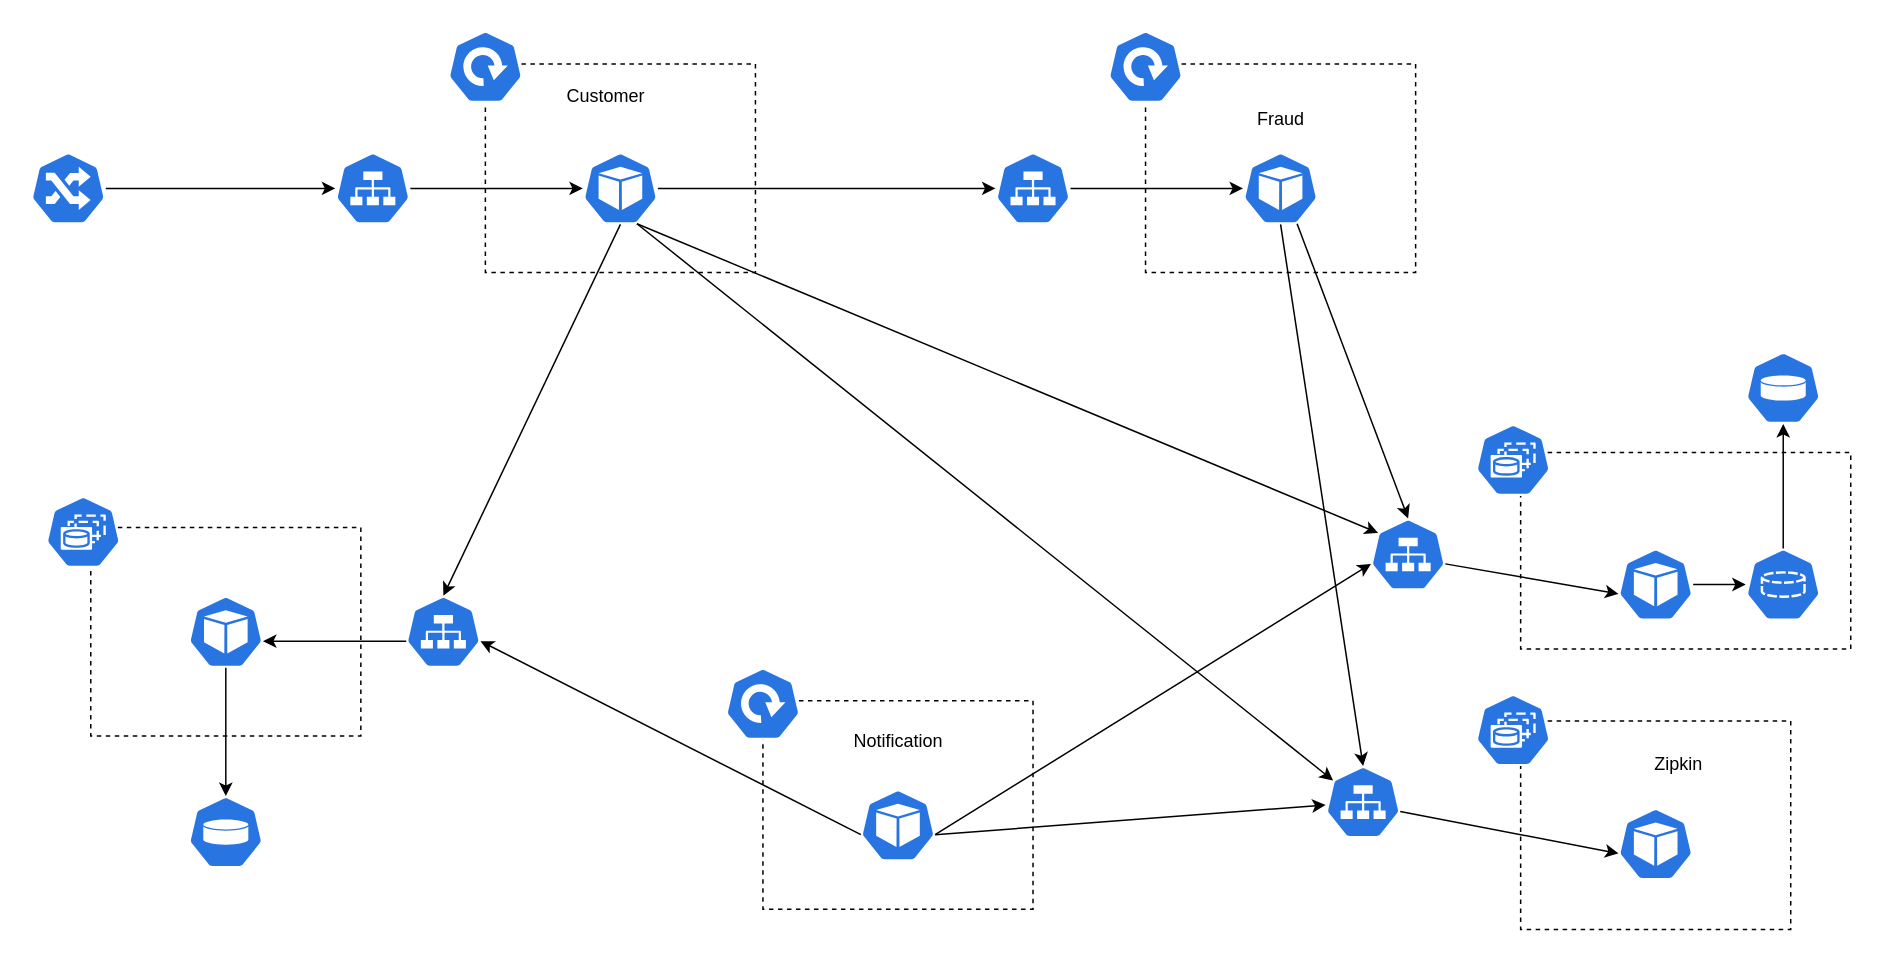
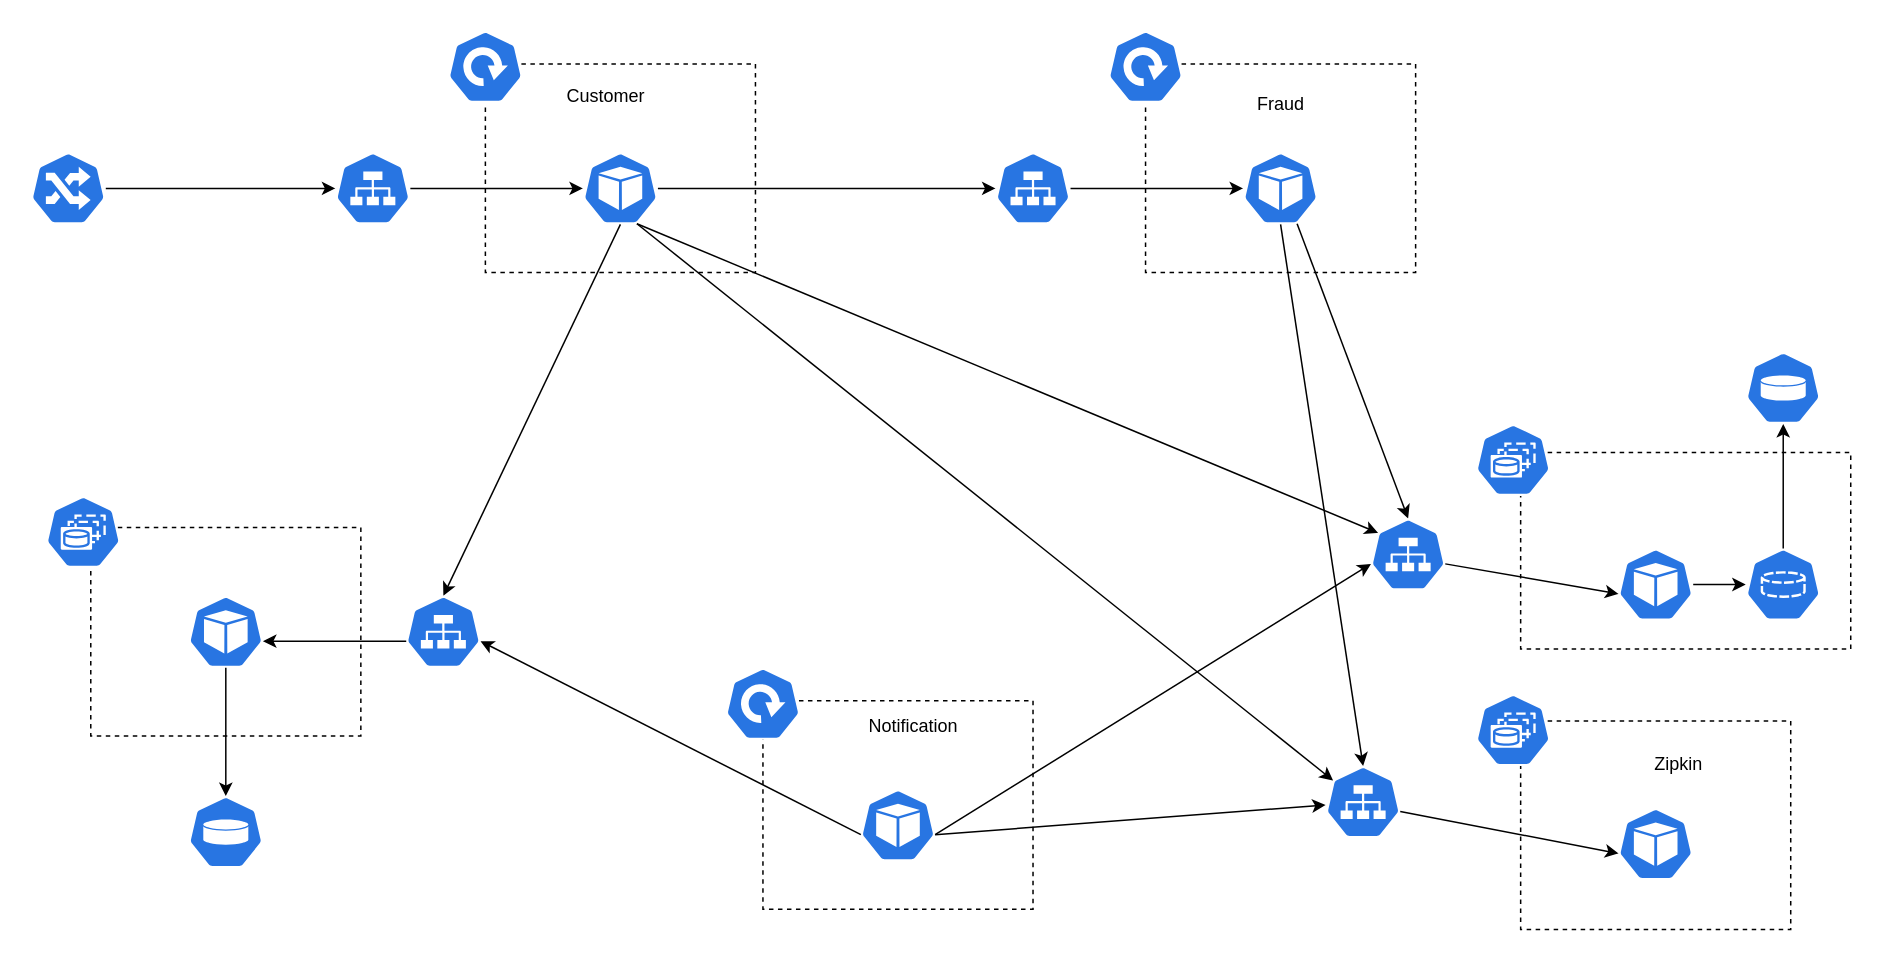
(1280, 119) -> (1280, 104)
(898, 741) -> (913, 726)
